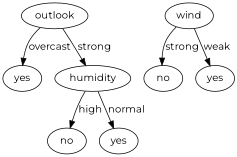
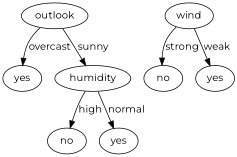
(95, 47) -> (93, 47)
